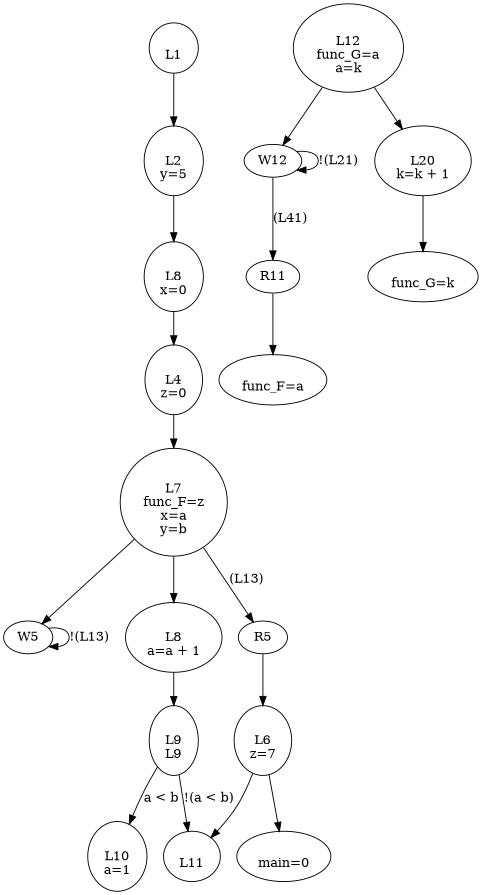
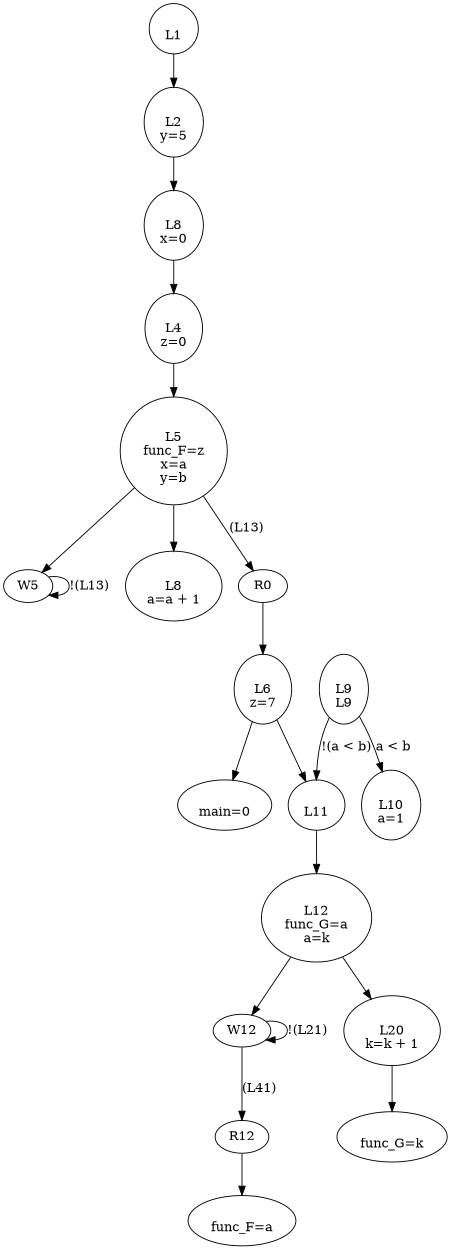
(273, 277) -> (242, 1137)
(174, 502) -> (174, 451)
(263, 637) -> (263, 586)
(174, 684) -> none
none -> (317, 847)
